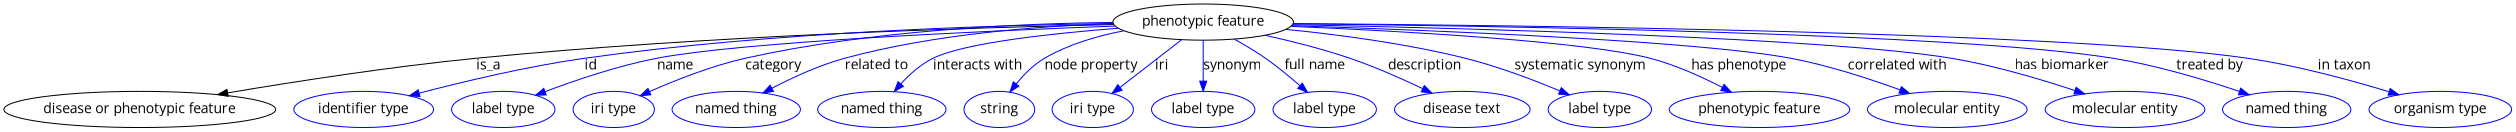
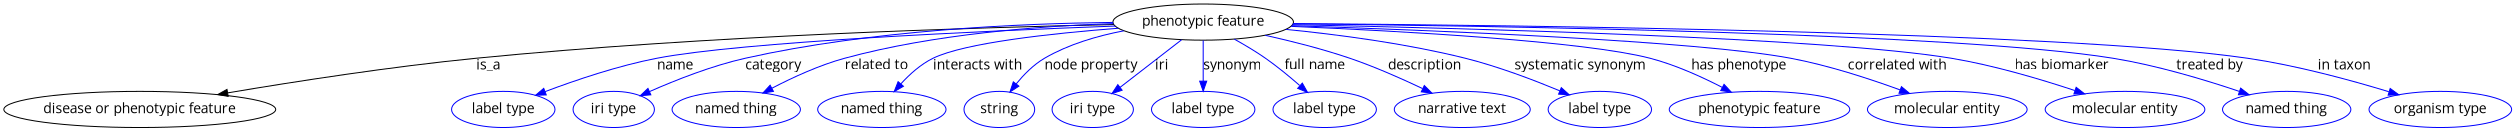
(364, 109) -> none
(1462, 109) -> (1462, 109)
